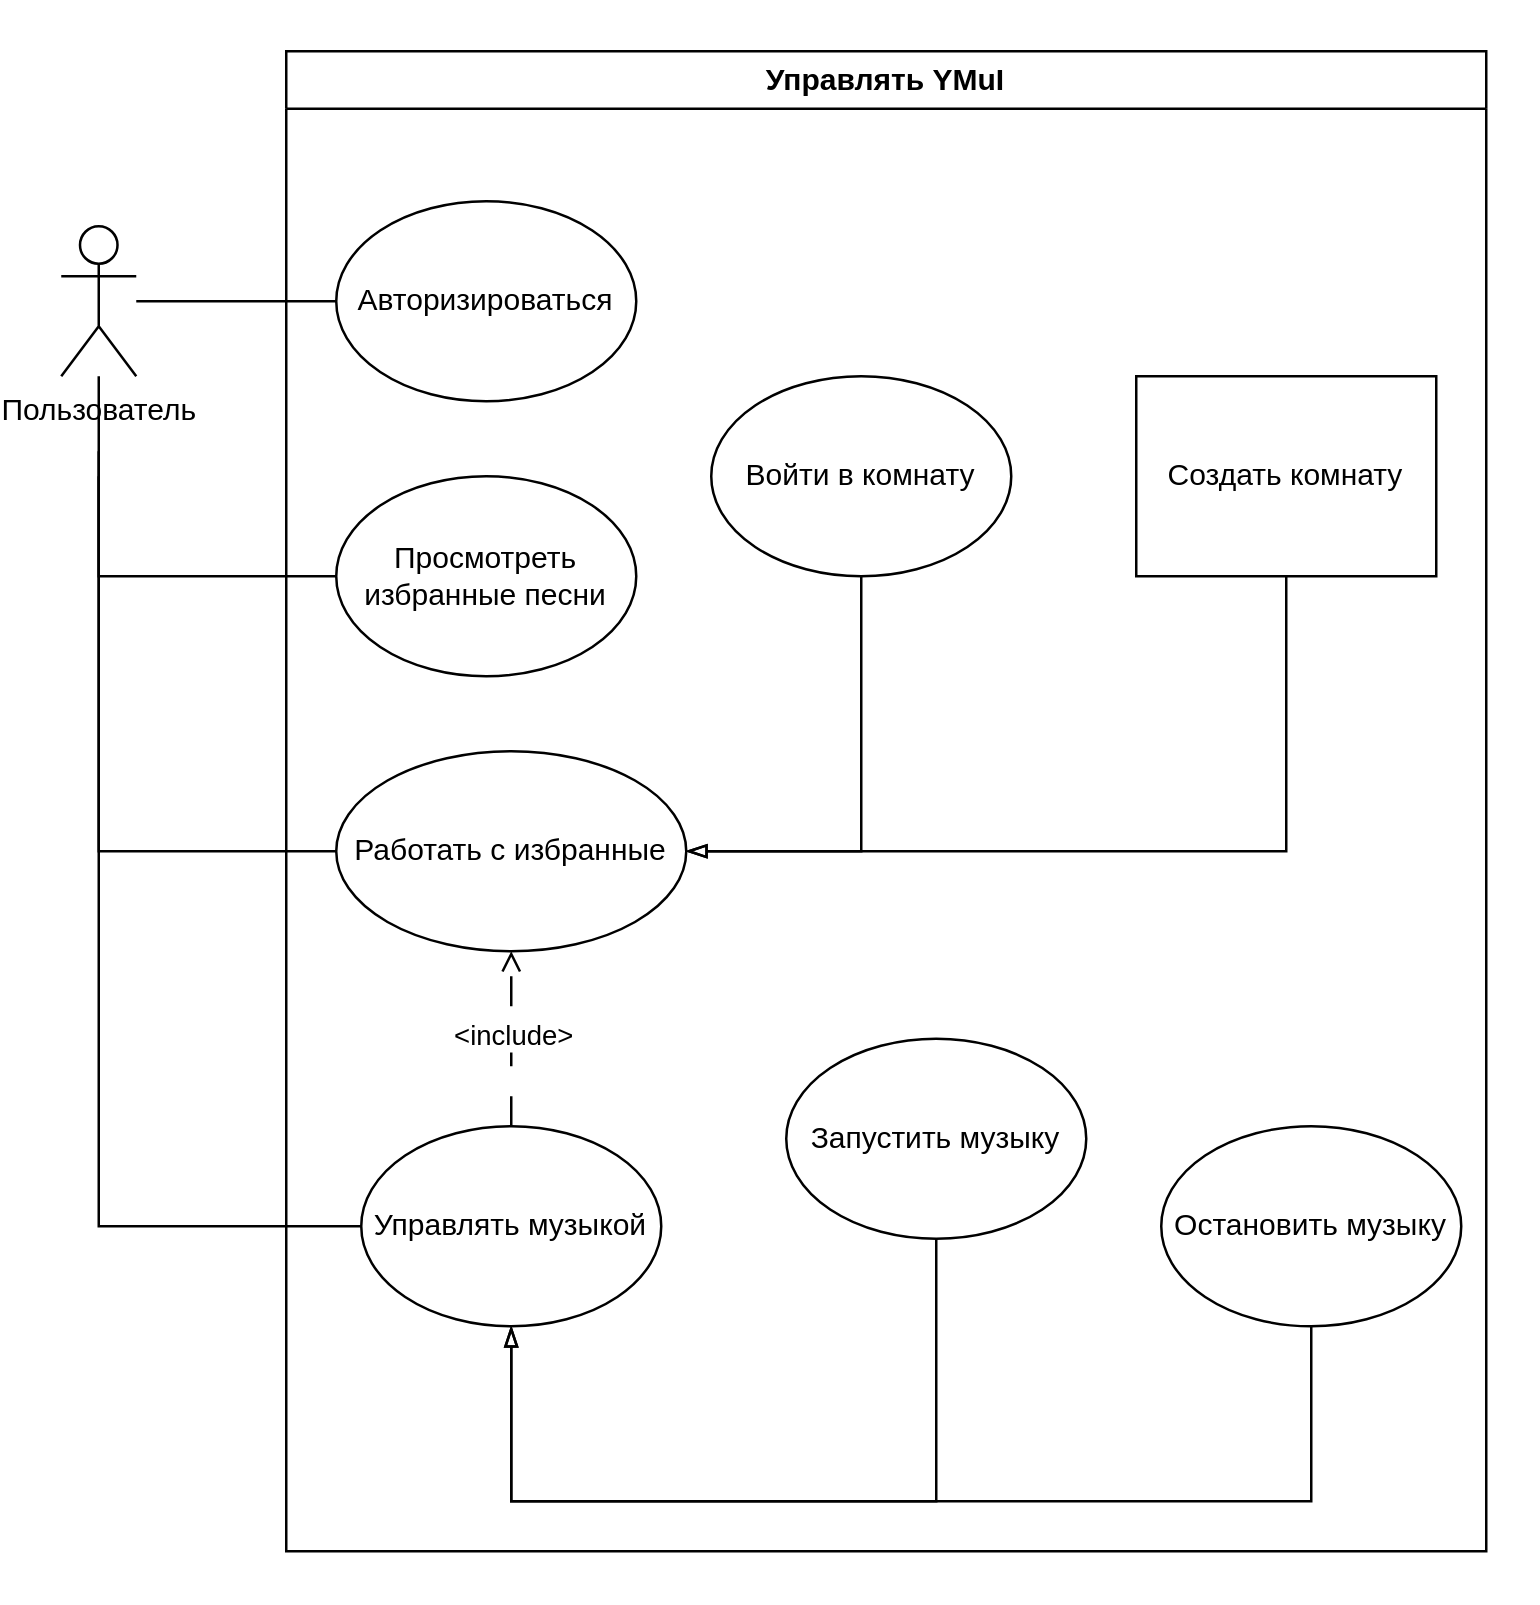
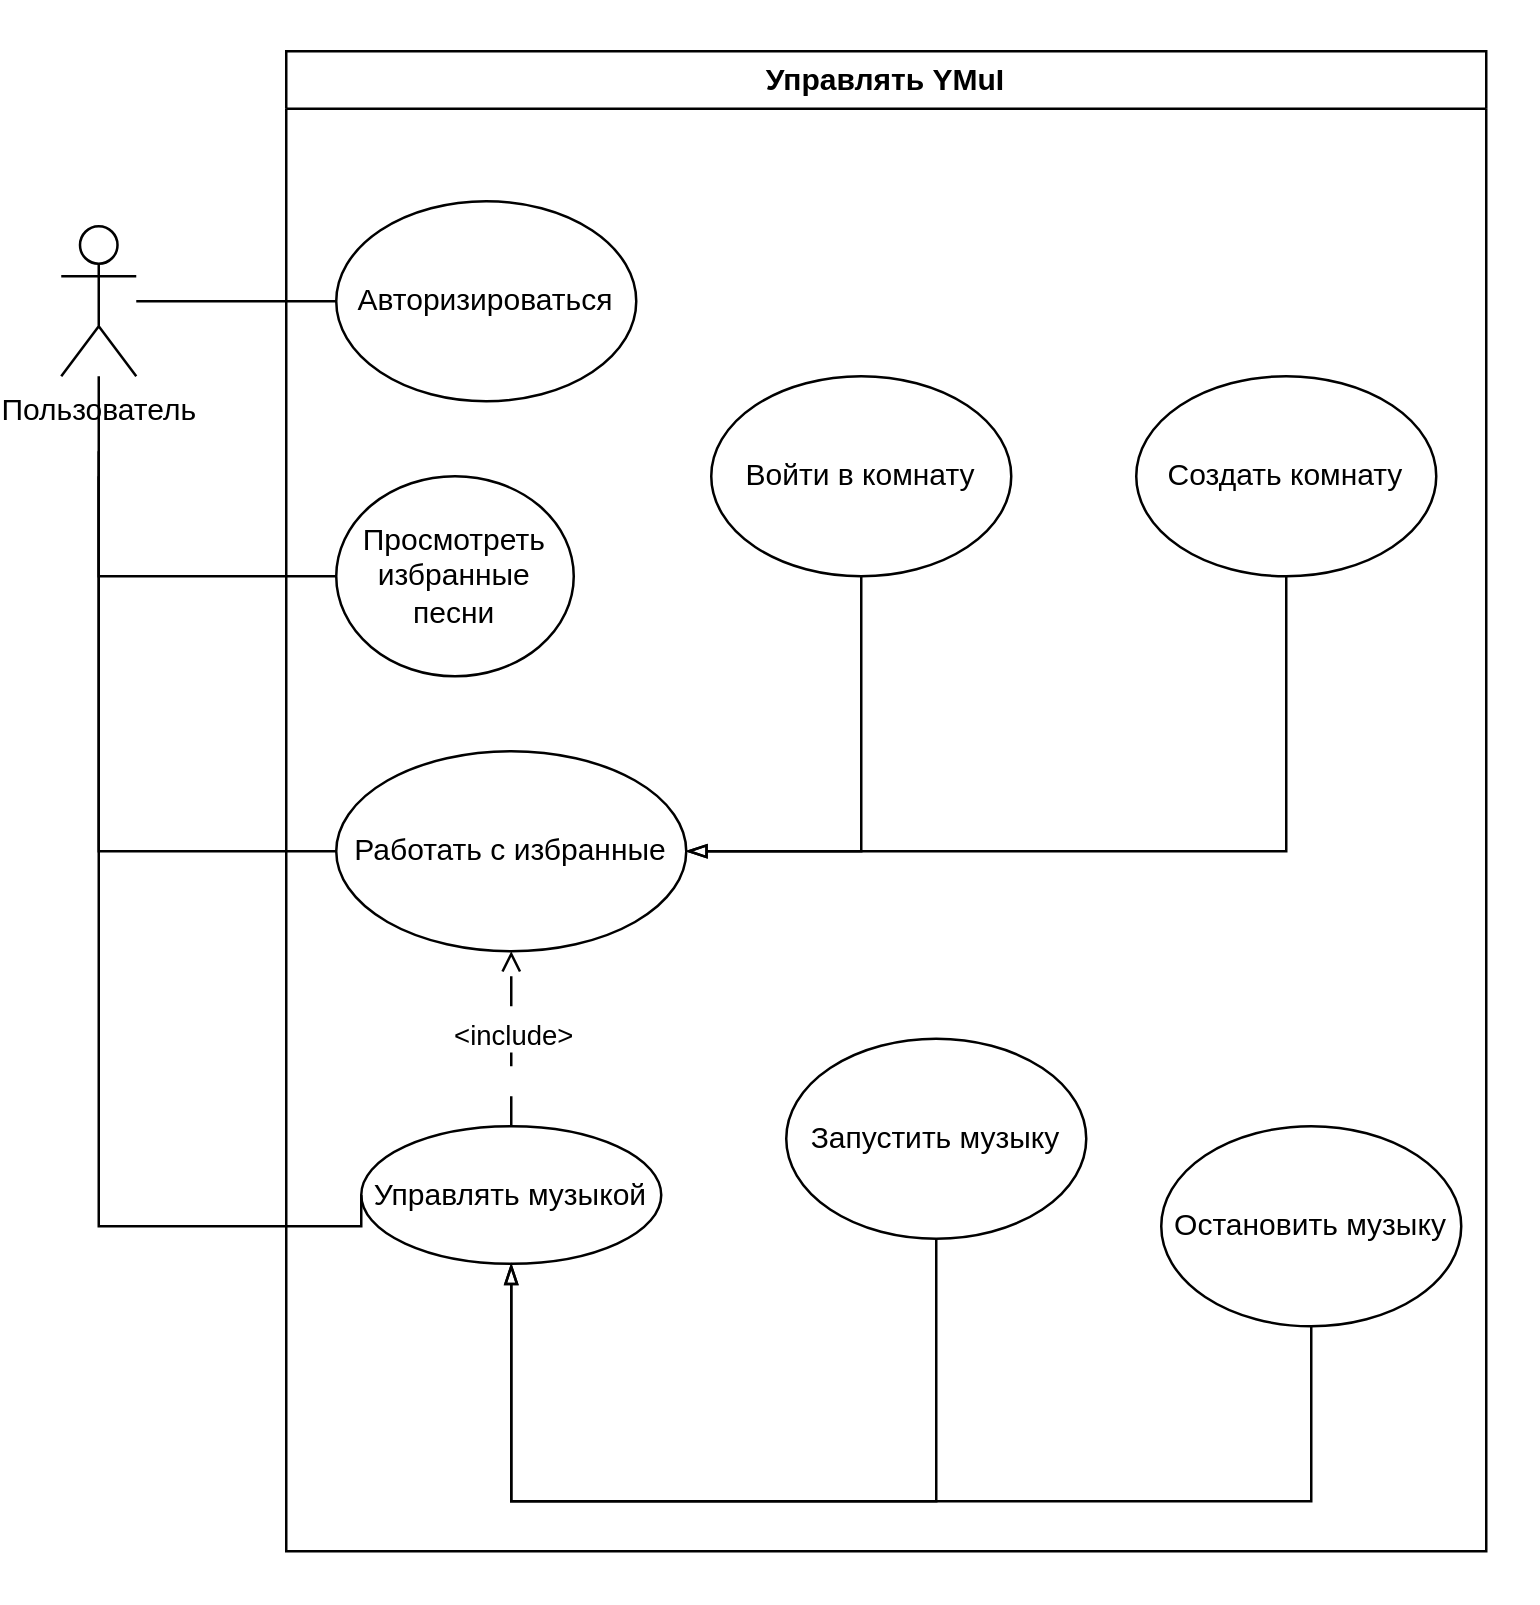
(1286, 476) -> (1286, 476)
(486, 576) -> (455, 576)
(511, 1226) -> (511, 1195)
